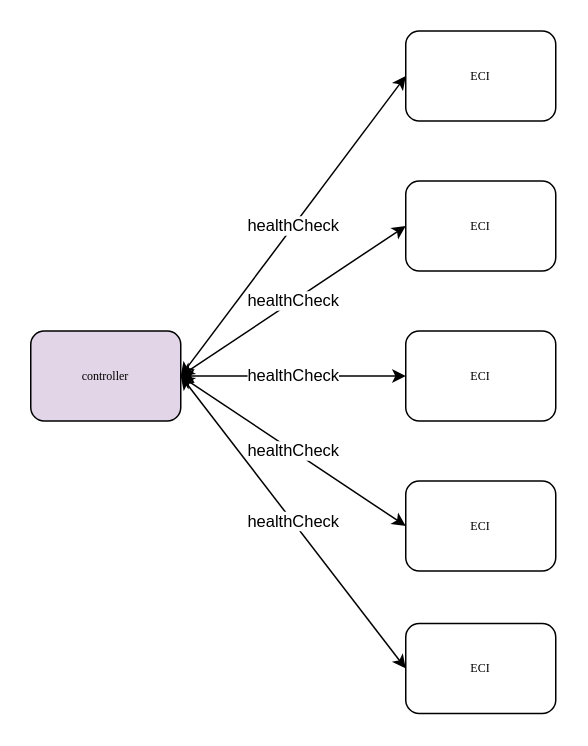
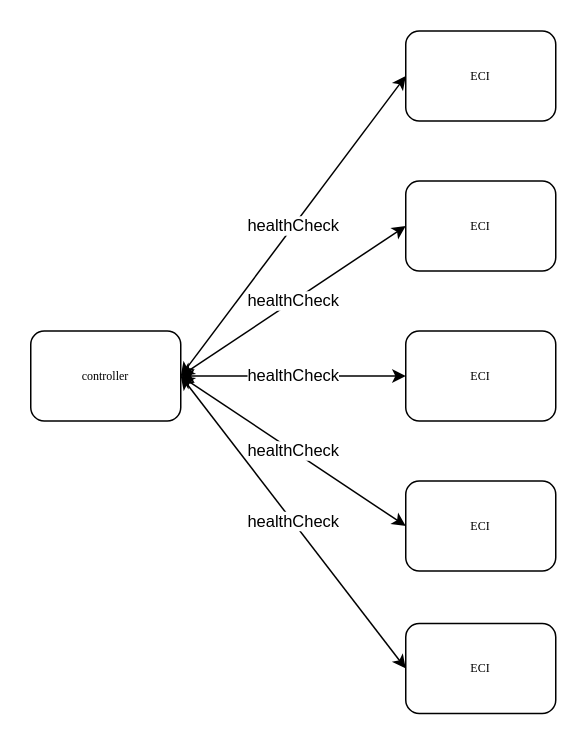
(106, 376) -> (106, 376)
